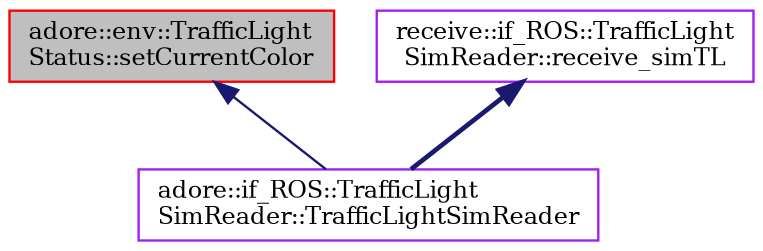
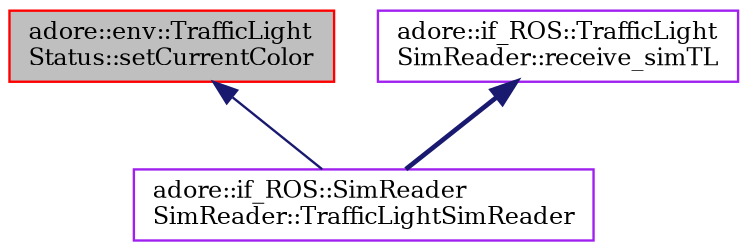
(565, 46) -> (558, 46)
(368, 205) -> (364, 205)
